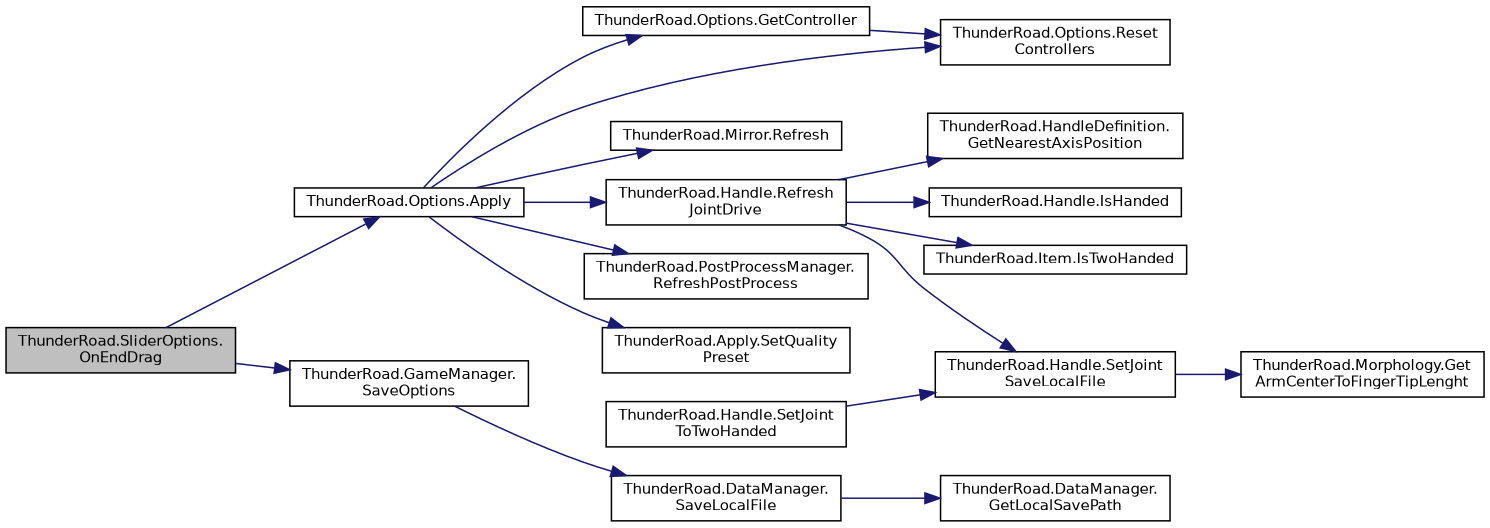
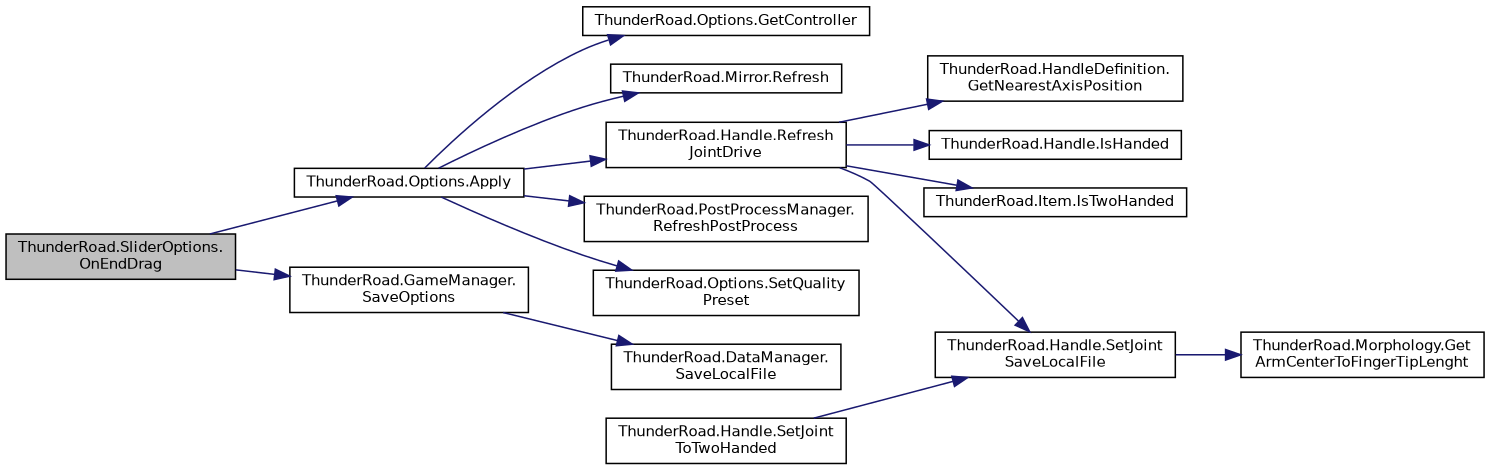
(1055, 42) -> none
(726, 350) -> (726, 293)
(1055, 498) -> none
